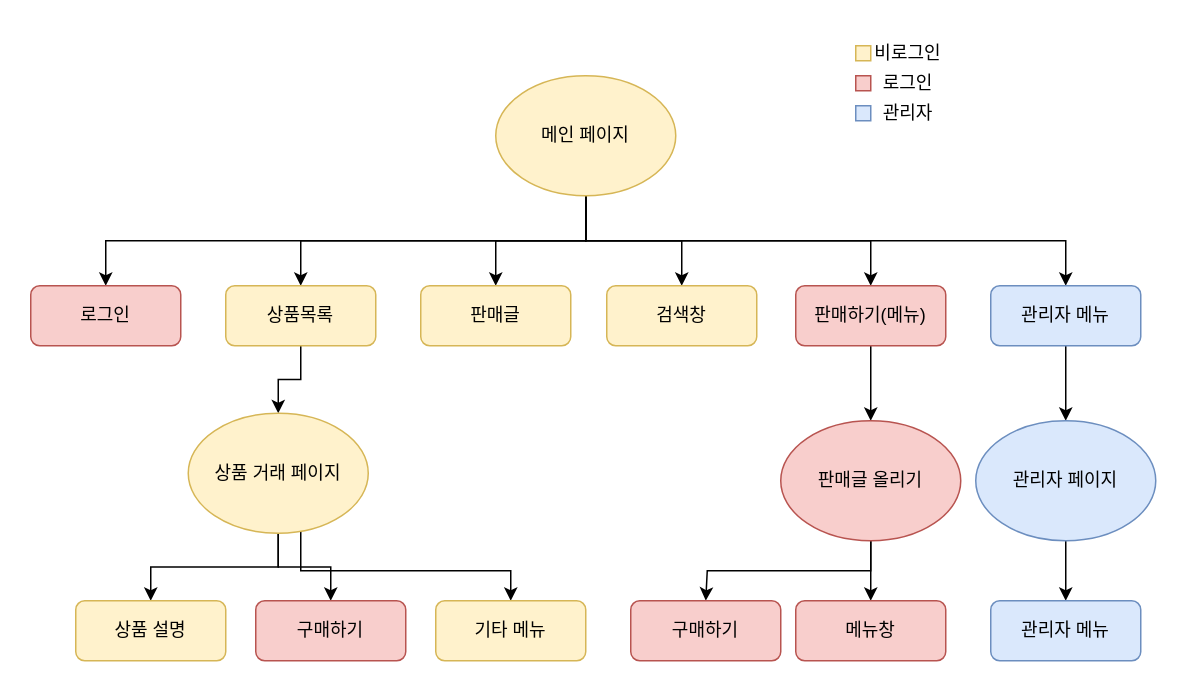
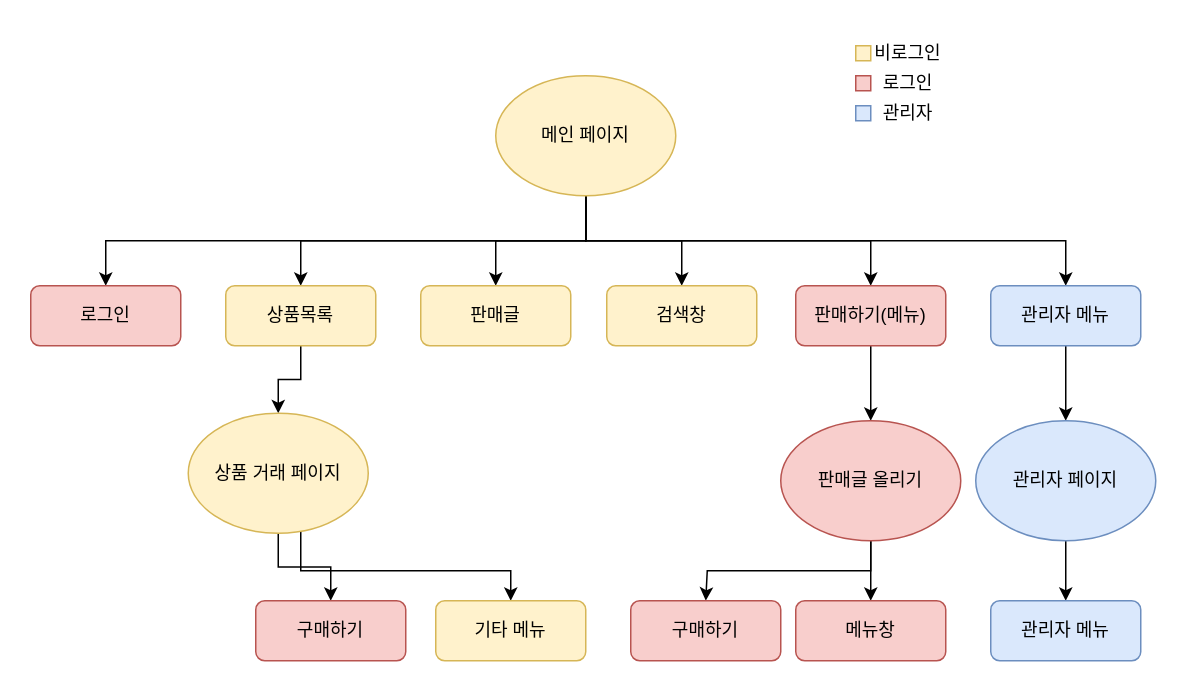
(202, 567) -> none
(151, 631) -> none
